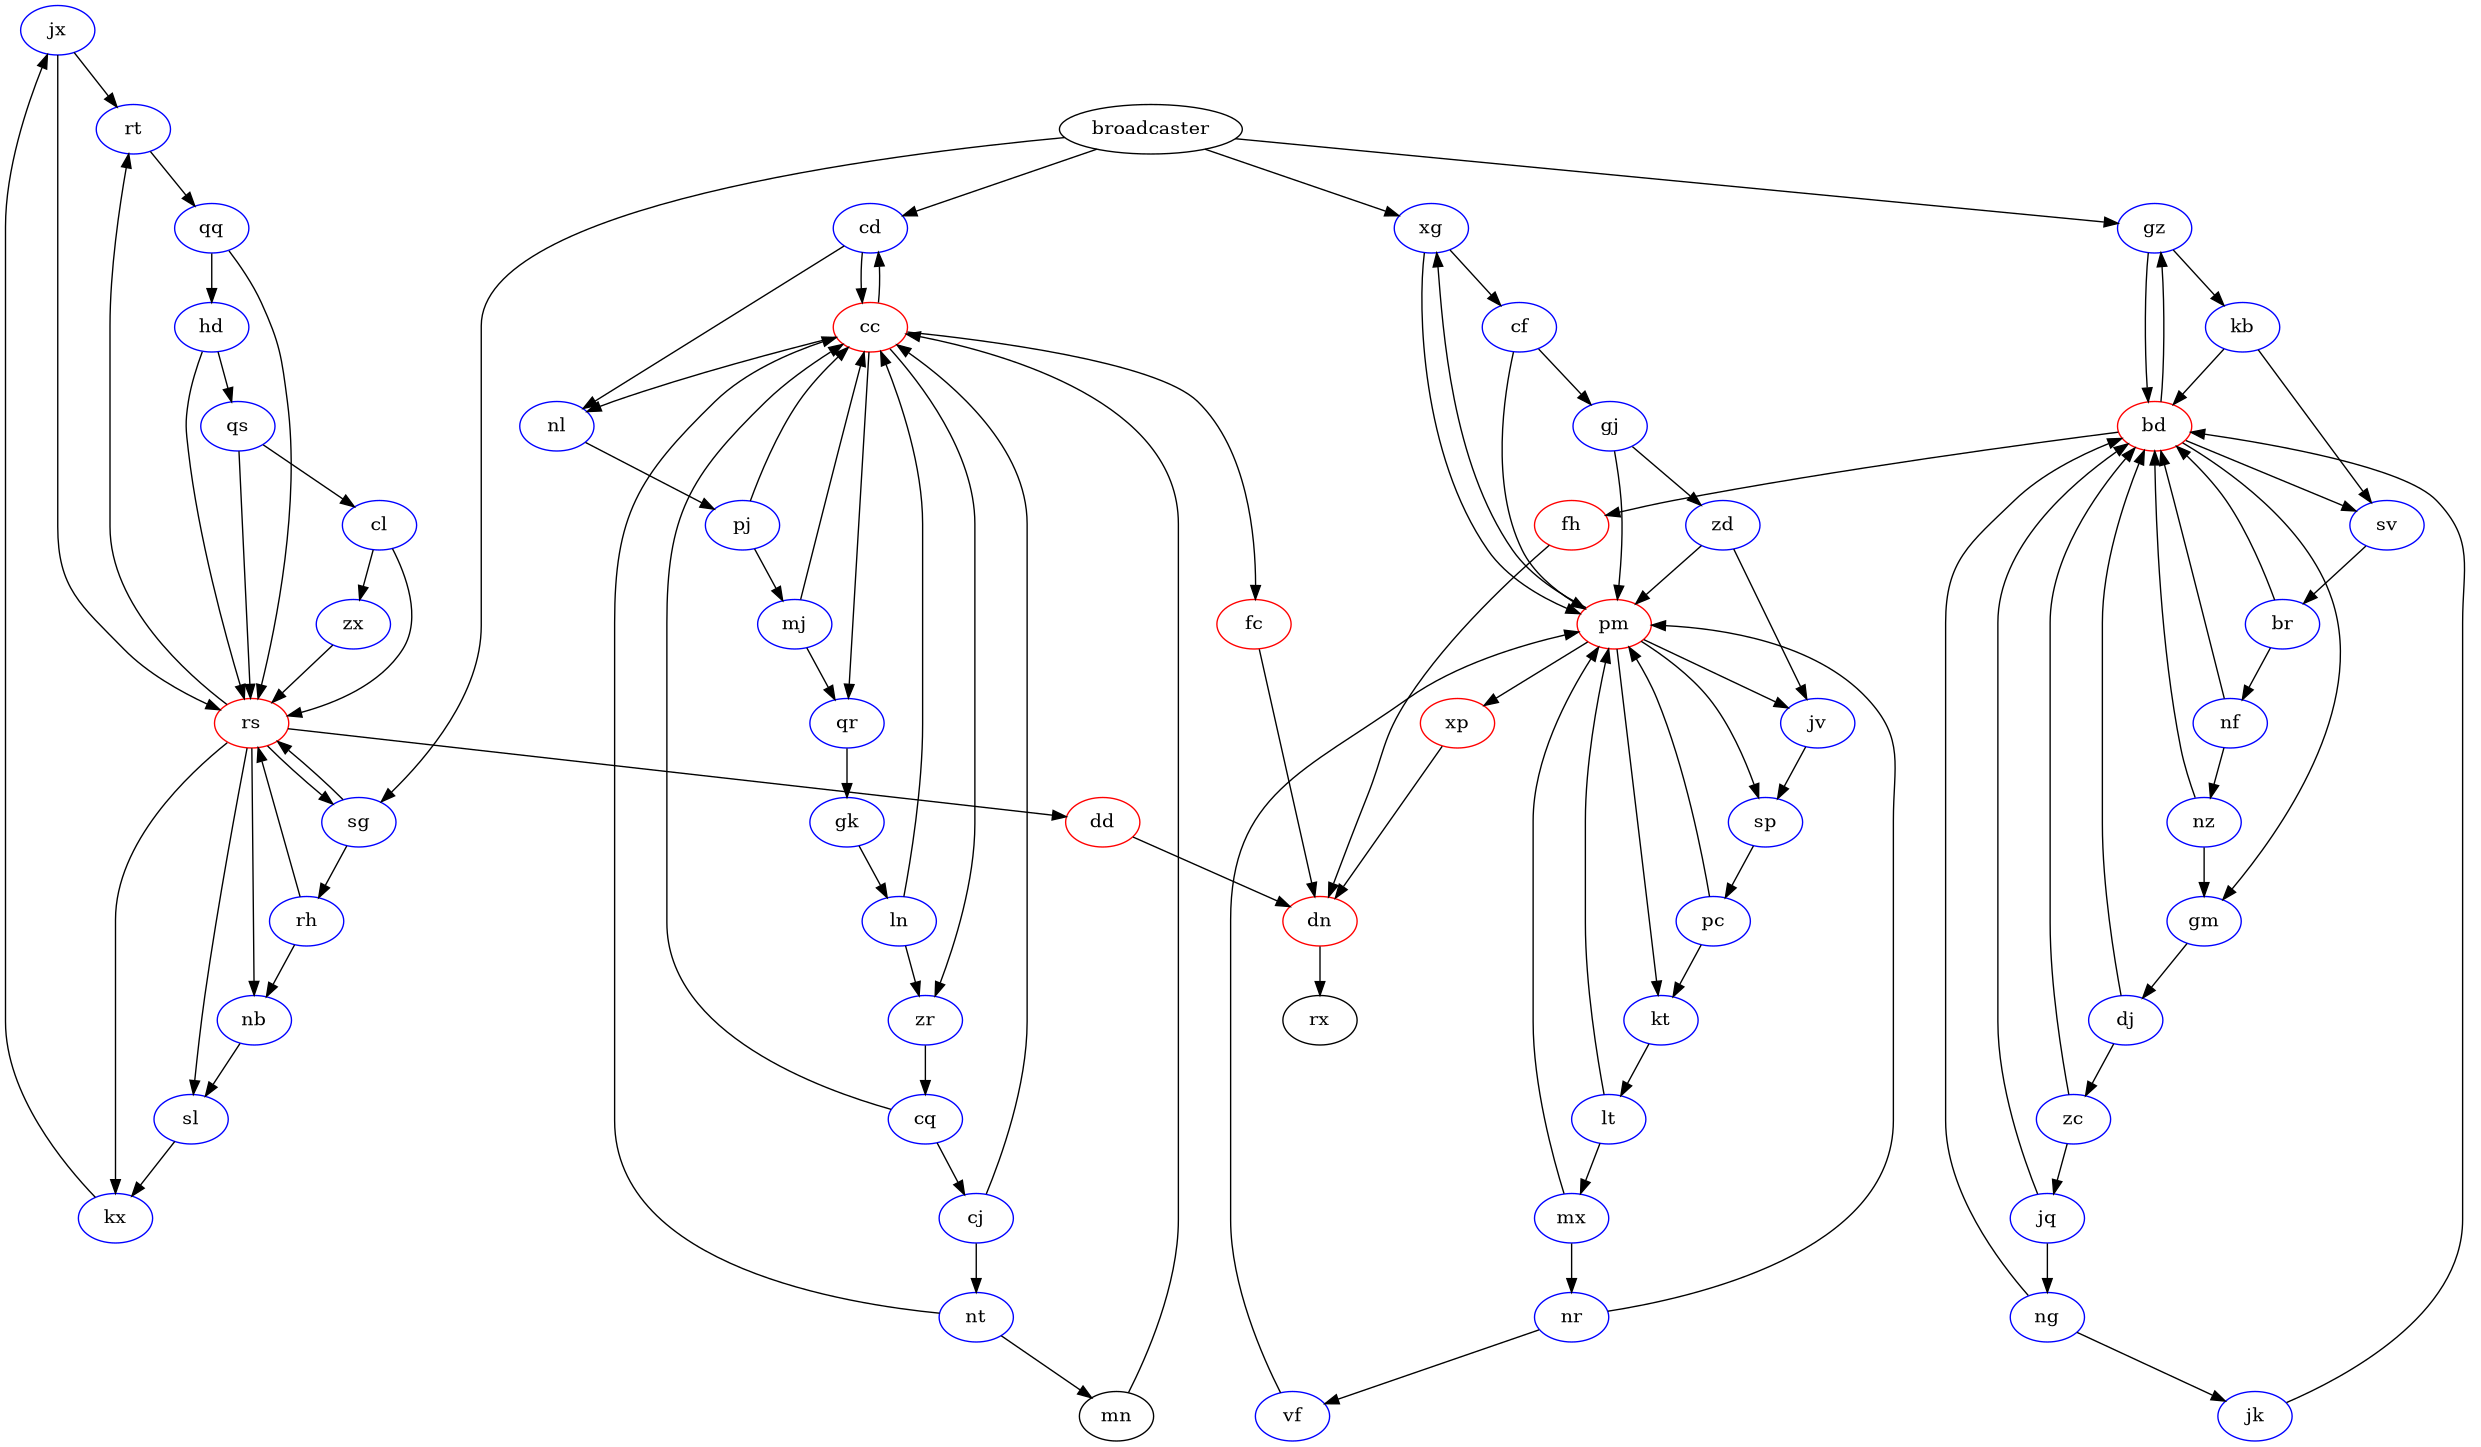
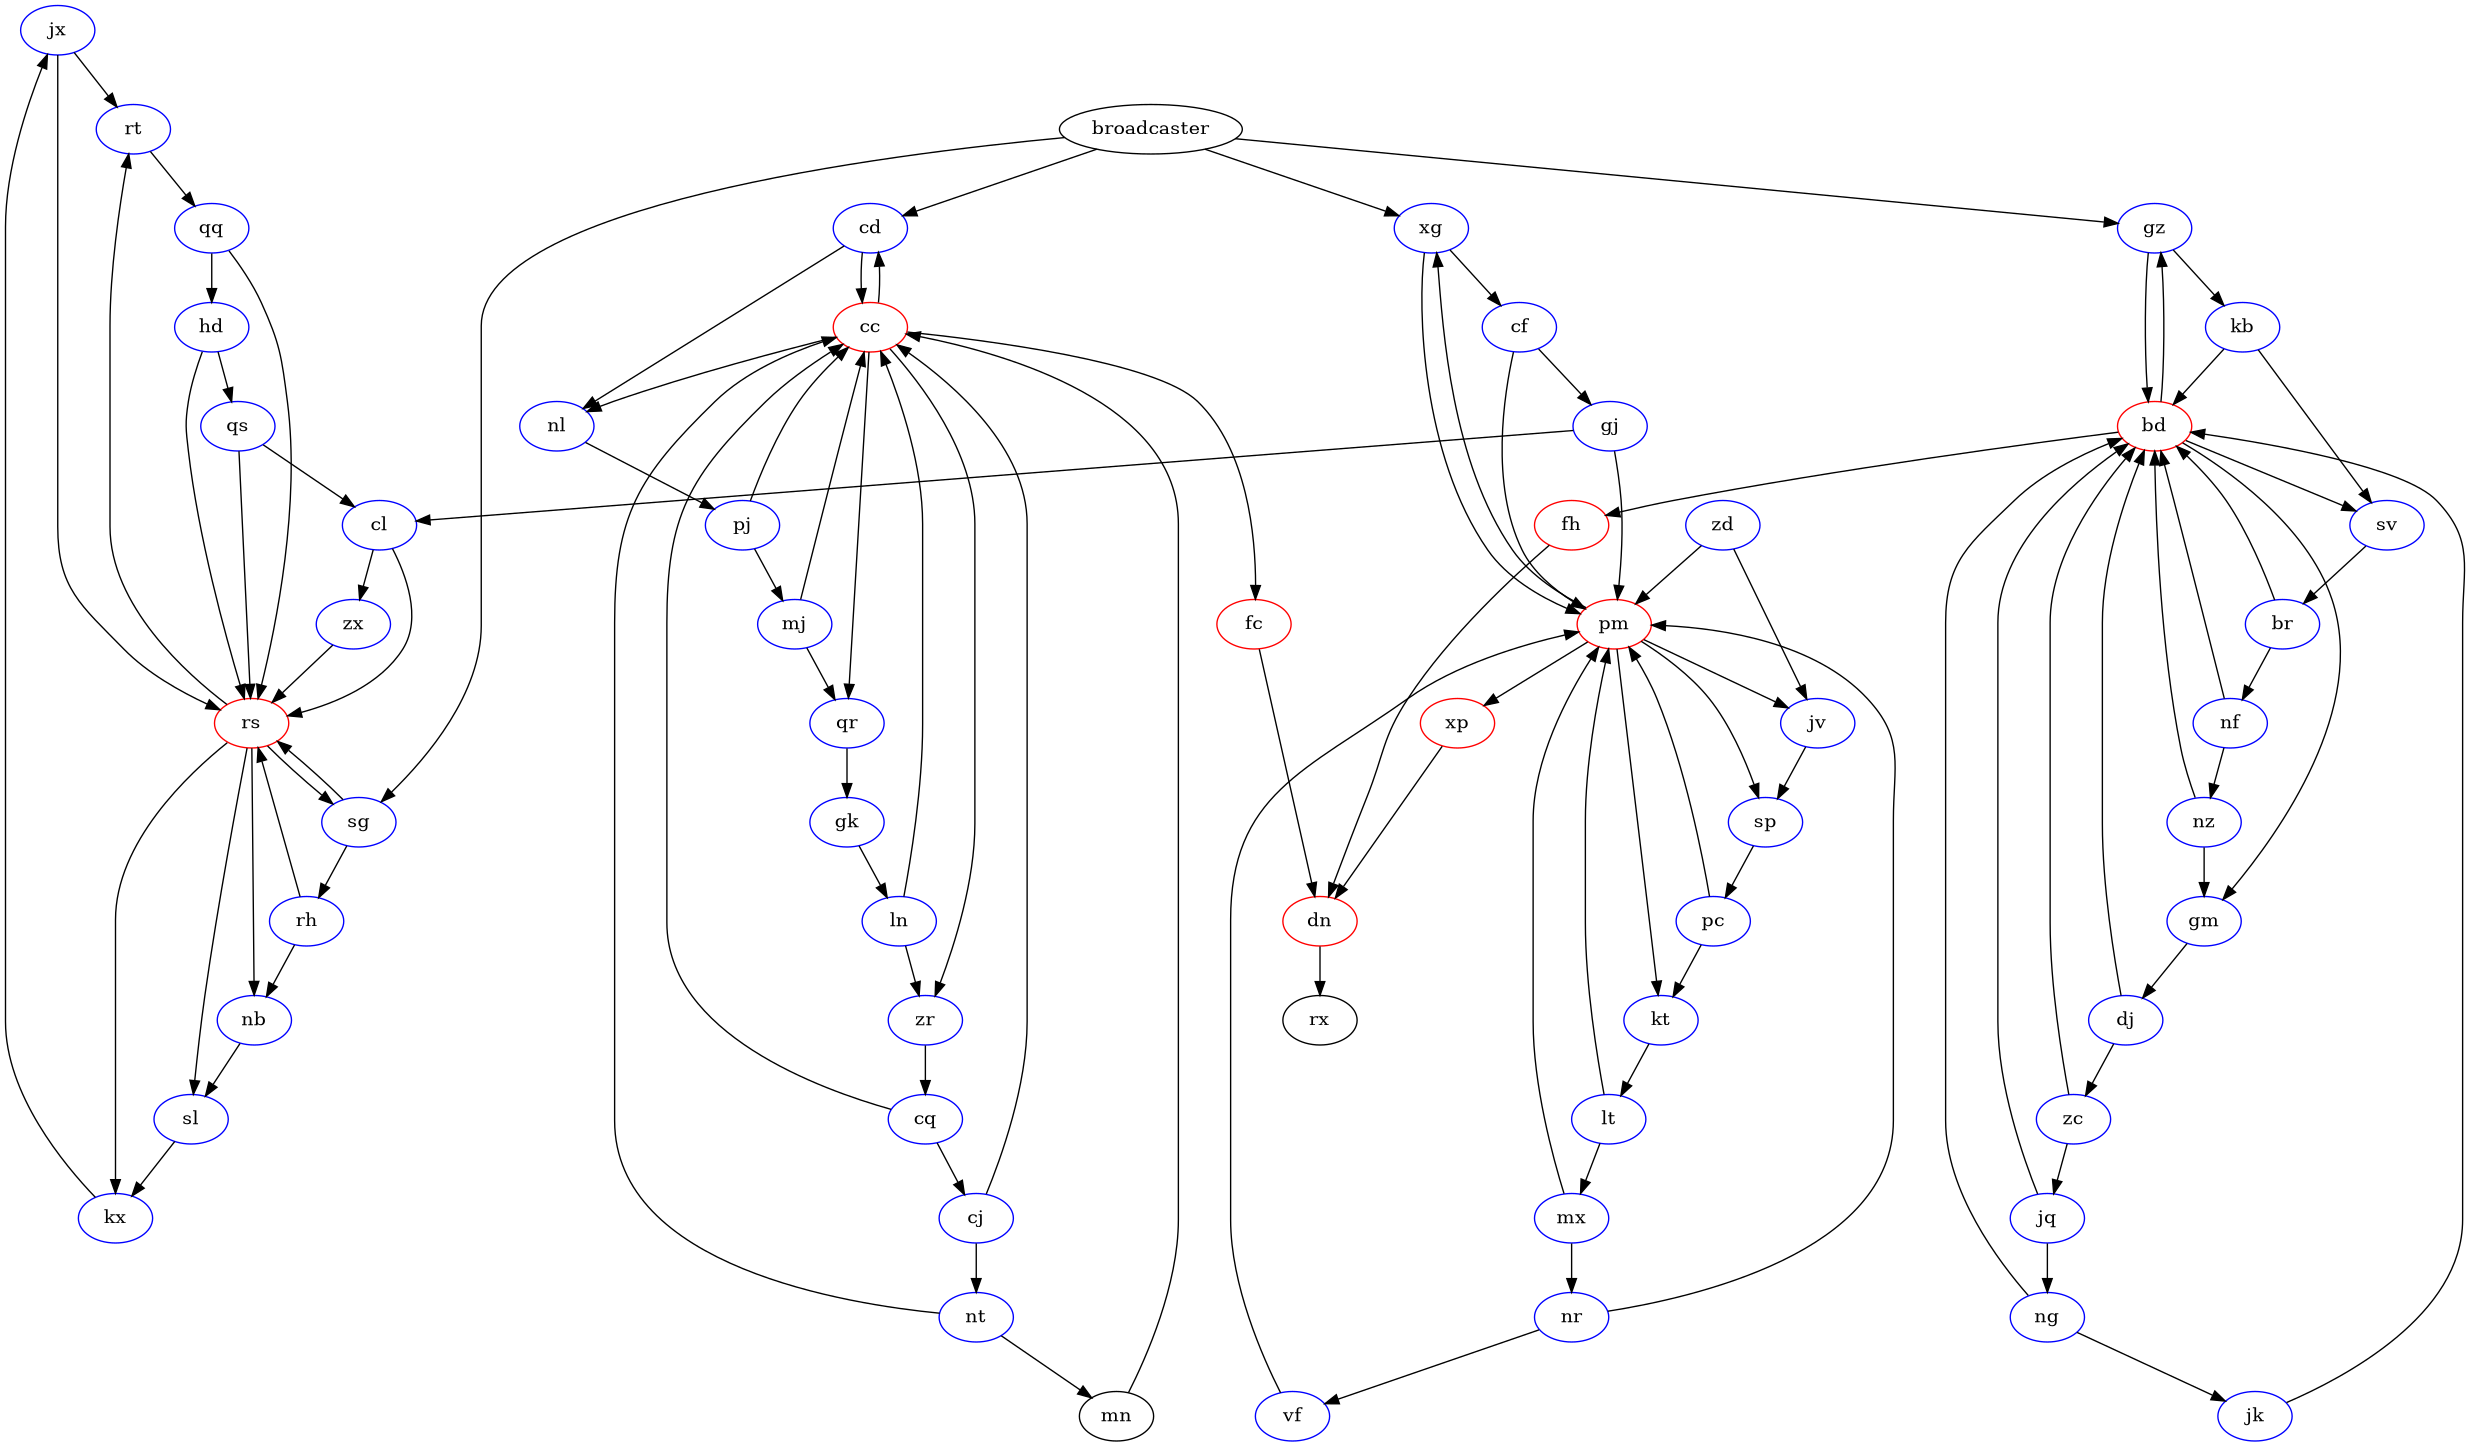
(1661, 471) -> (1002, 475)
(1103, 822) -> none
